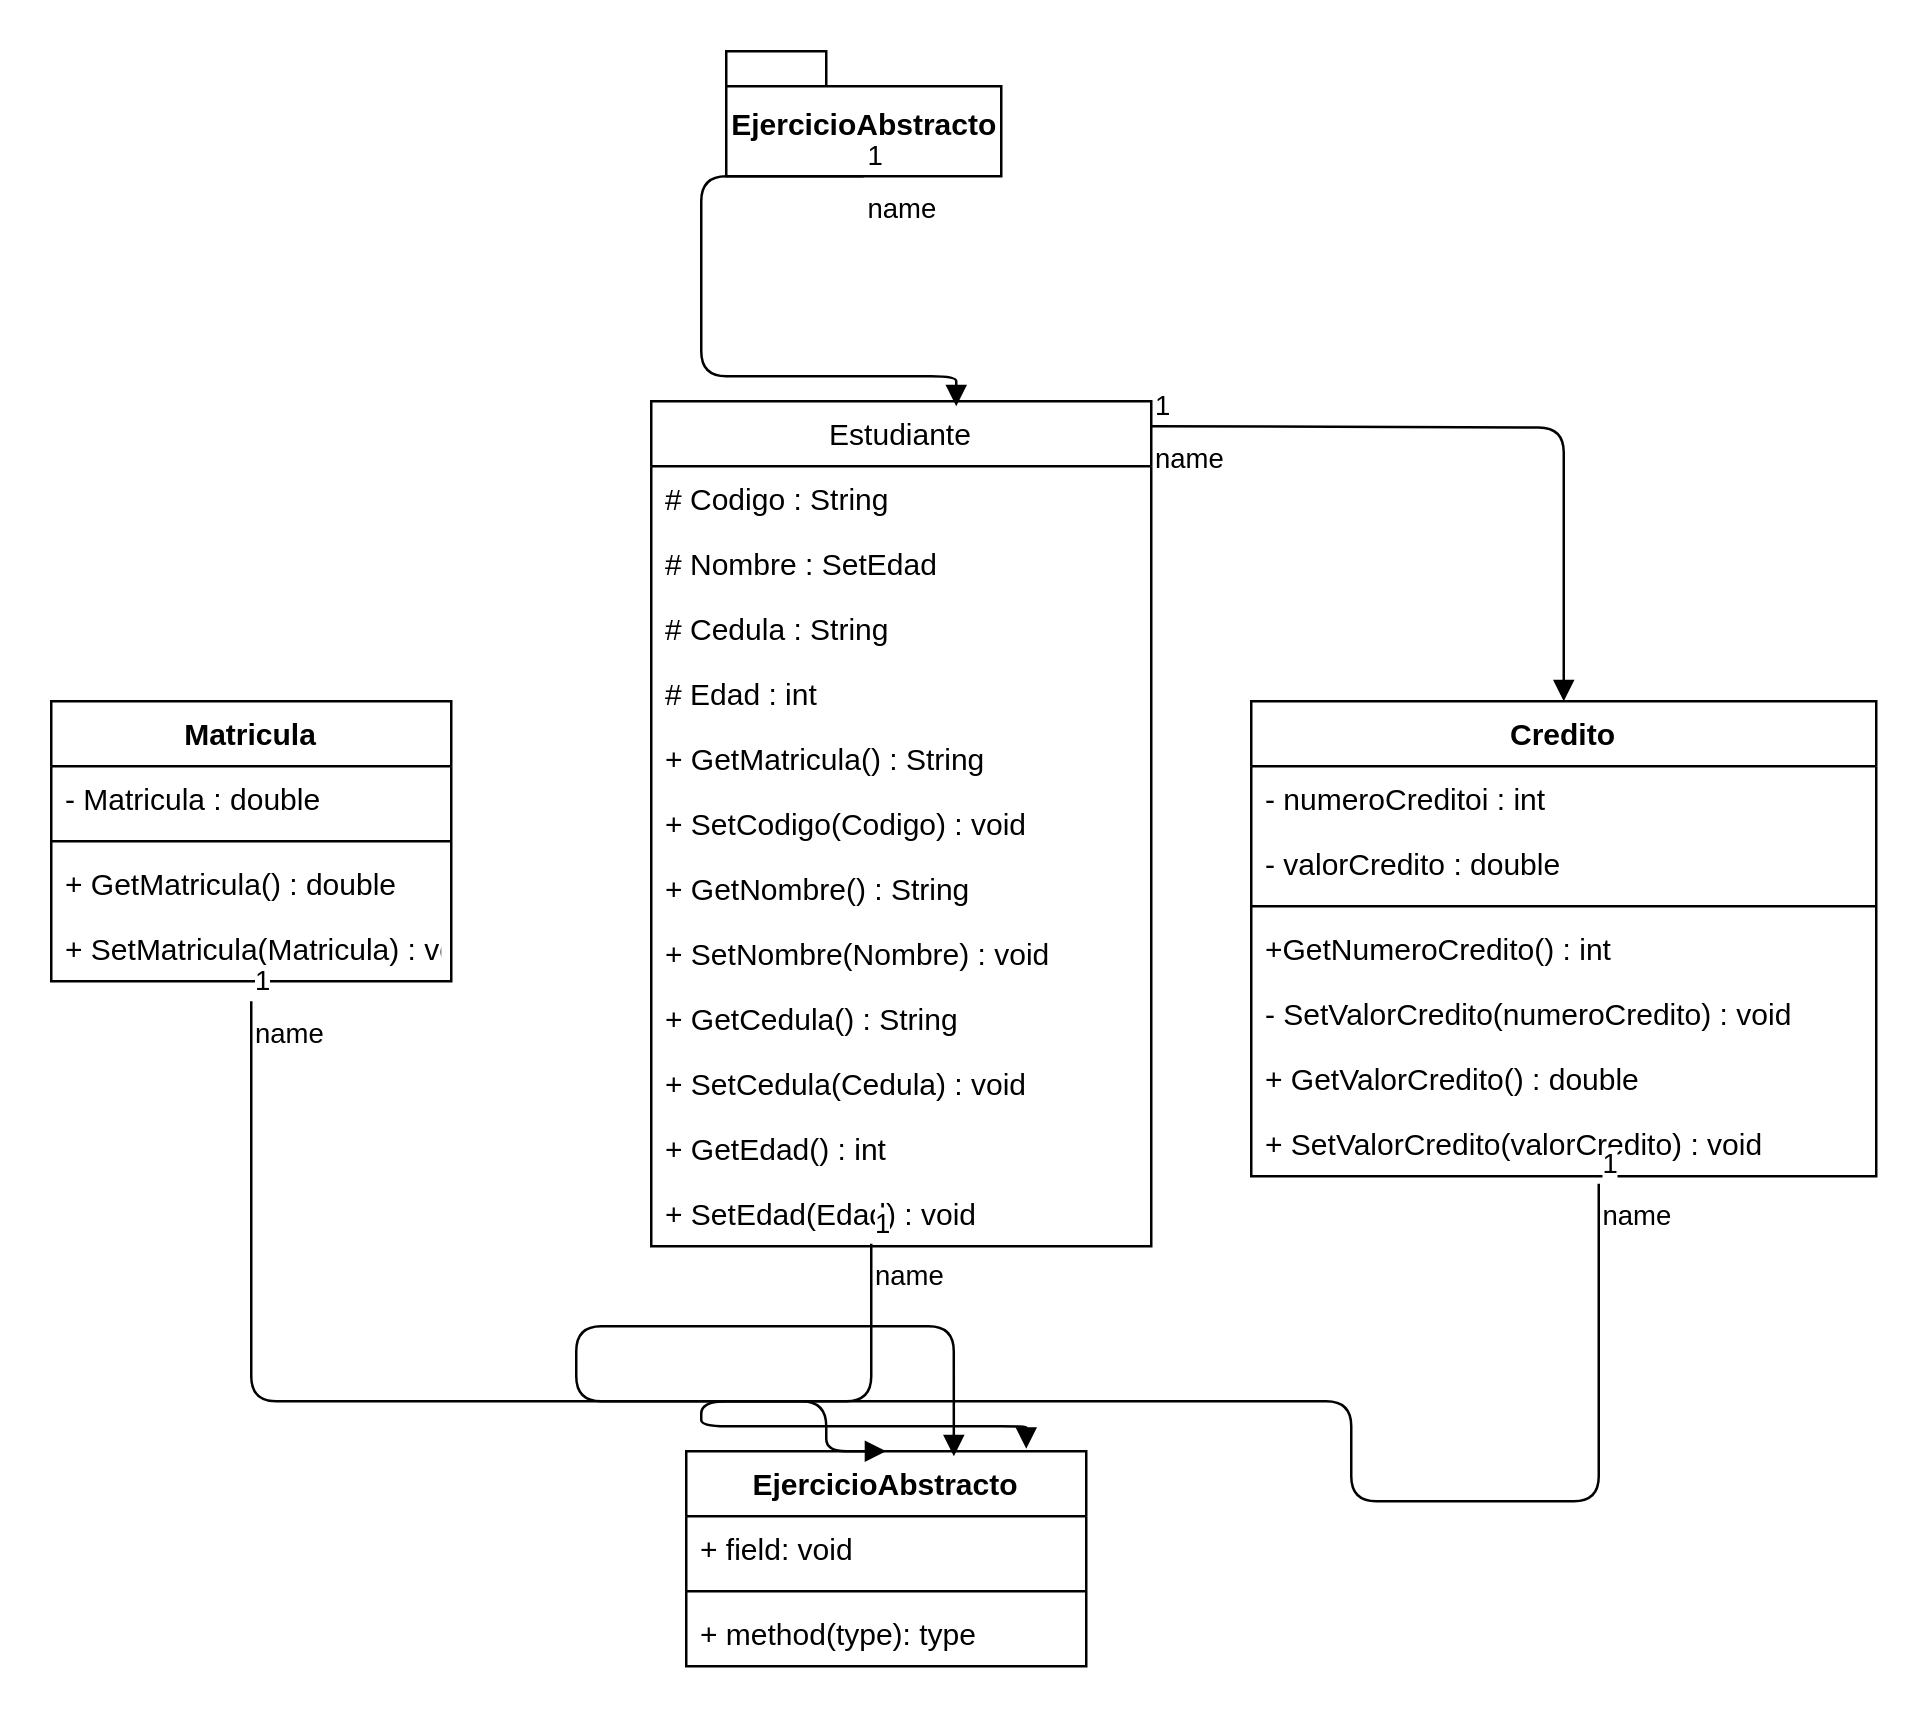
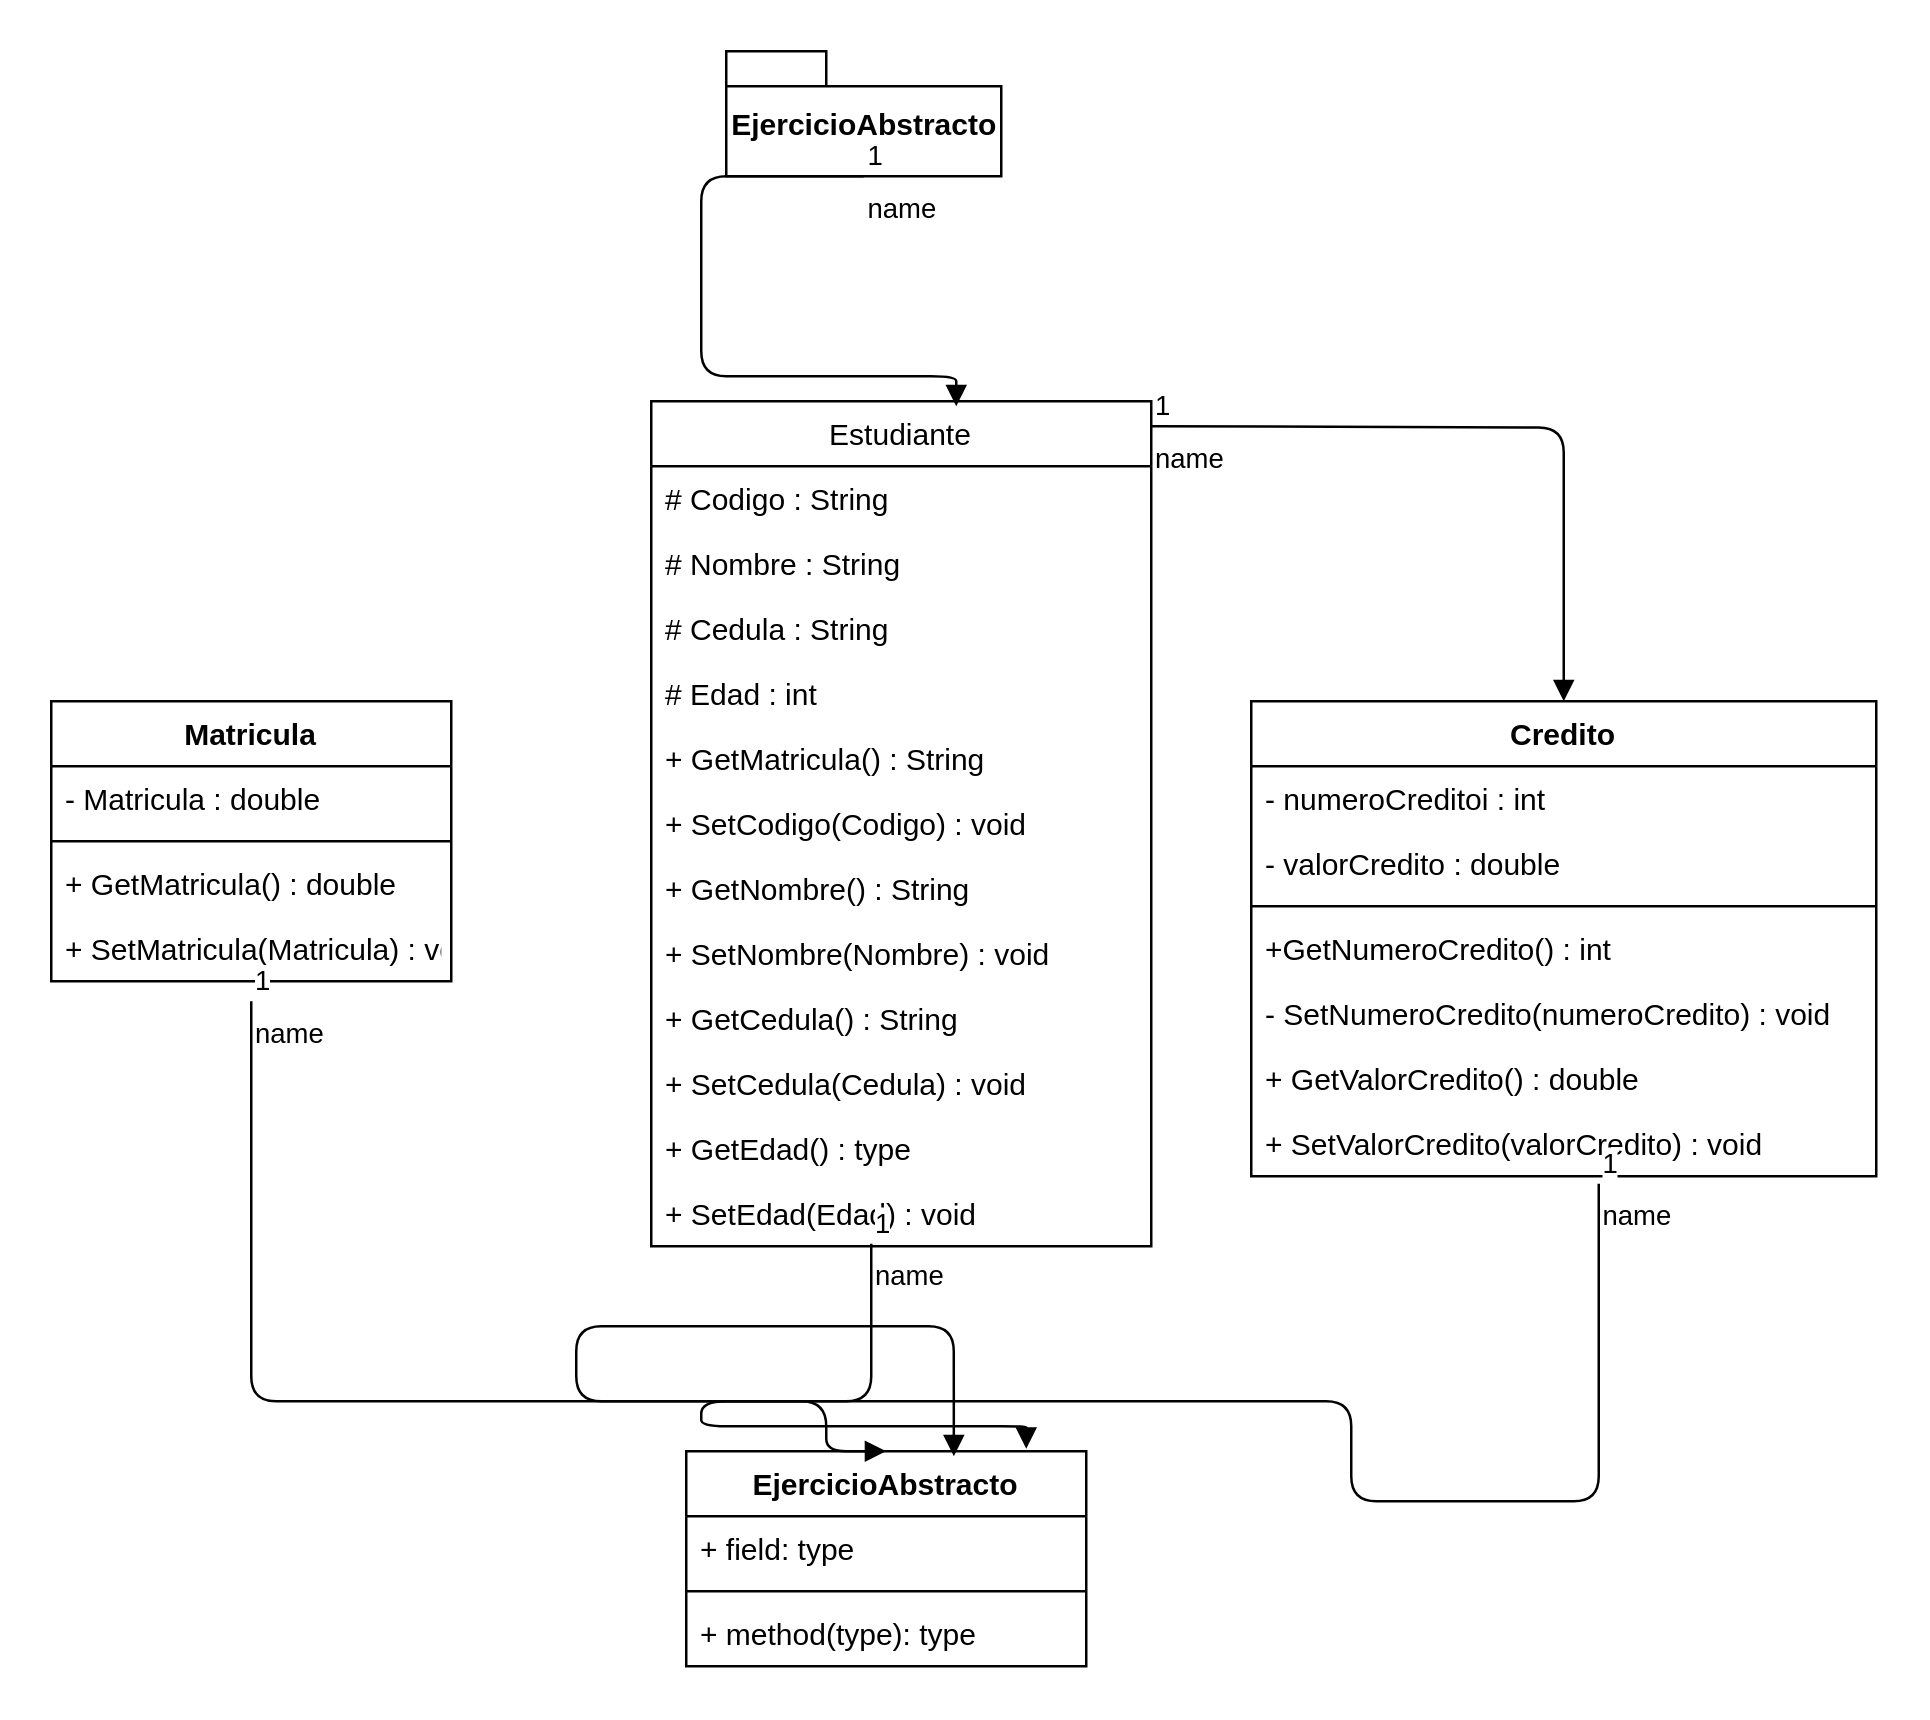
(801, 565) -> (788, 565)
(1561, 1015) -> (1574, 1015)
(788, 1150) -> (801, 1150)
(786, 1550) -> (790, 1550)
